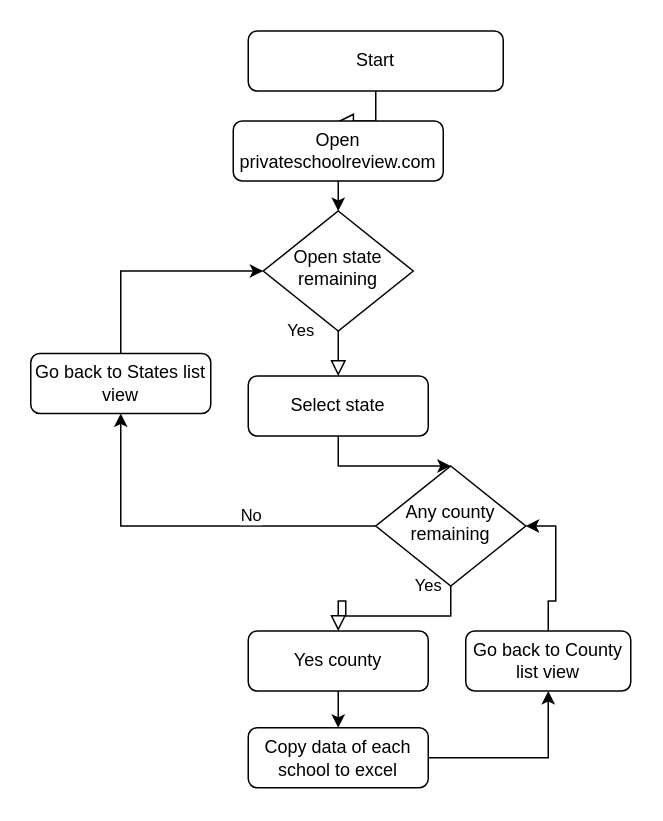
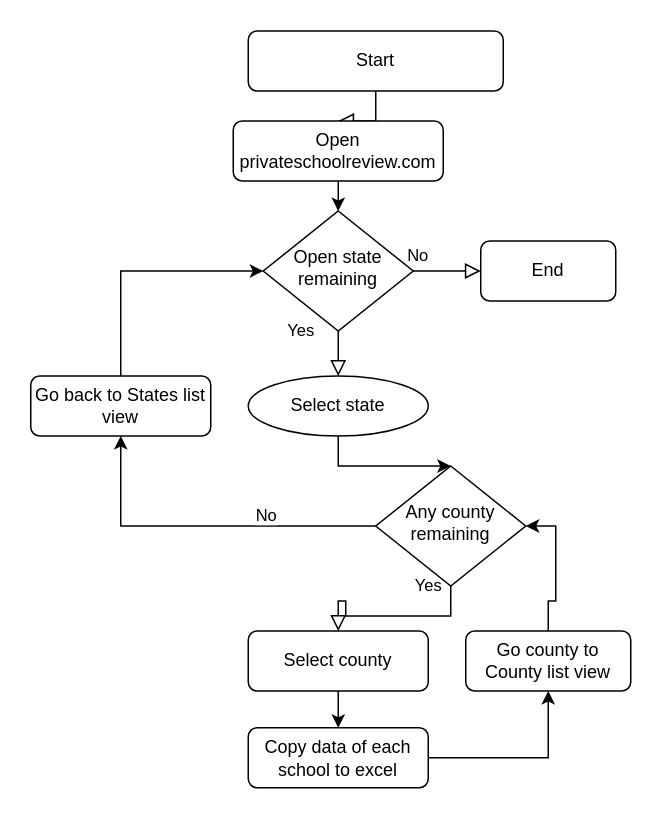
none -> (439, 271)
none -> (548, 271)
(121, 383) -> (121, 406)
(338, 406) -> (338, 406)
(338, 661) -> (338, 661)
(548, 661) -> (548, 661)
